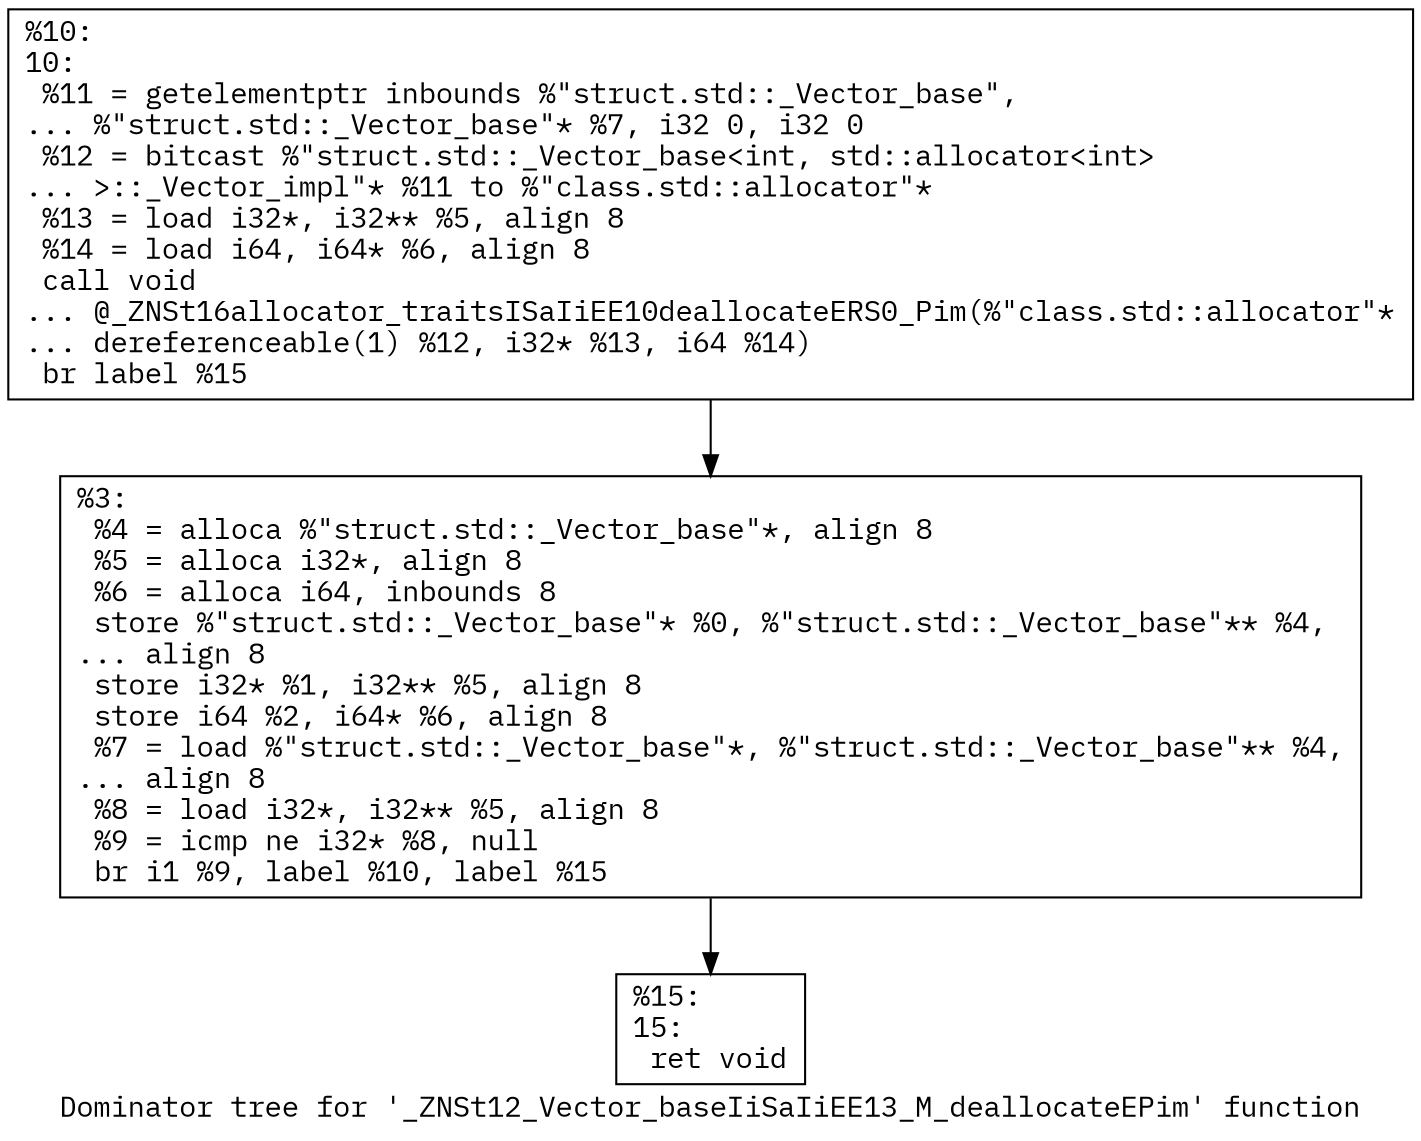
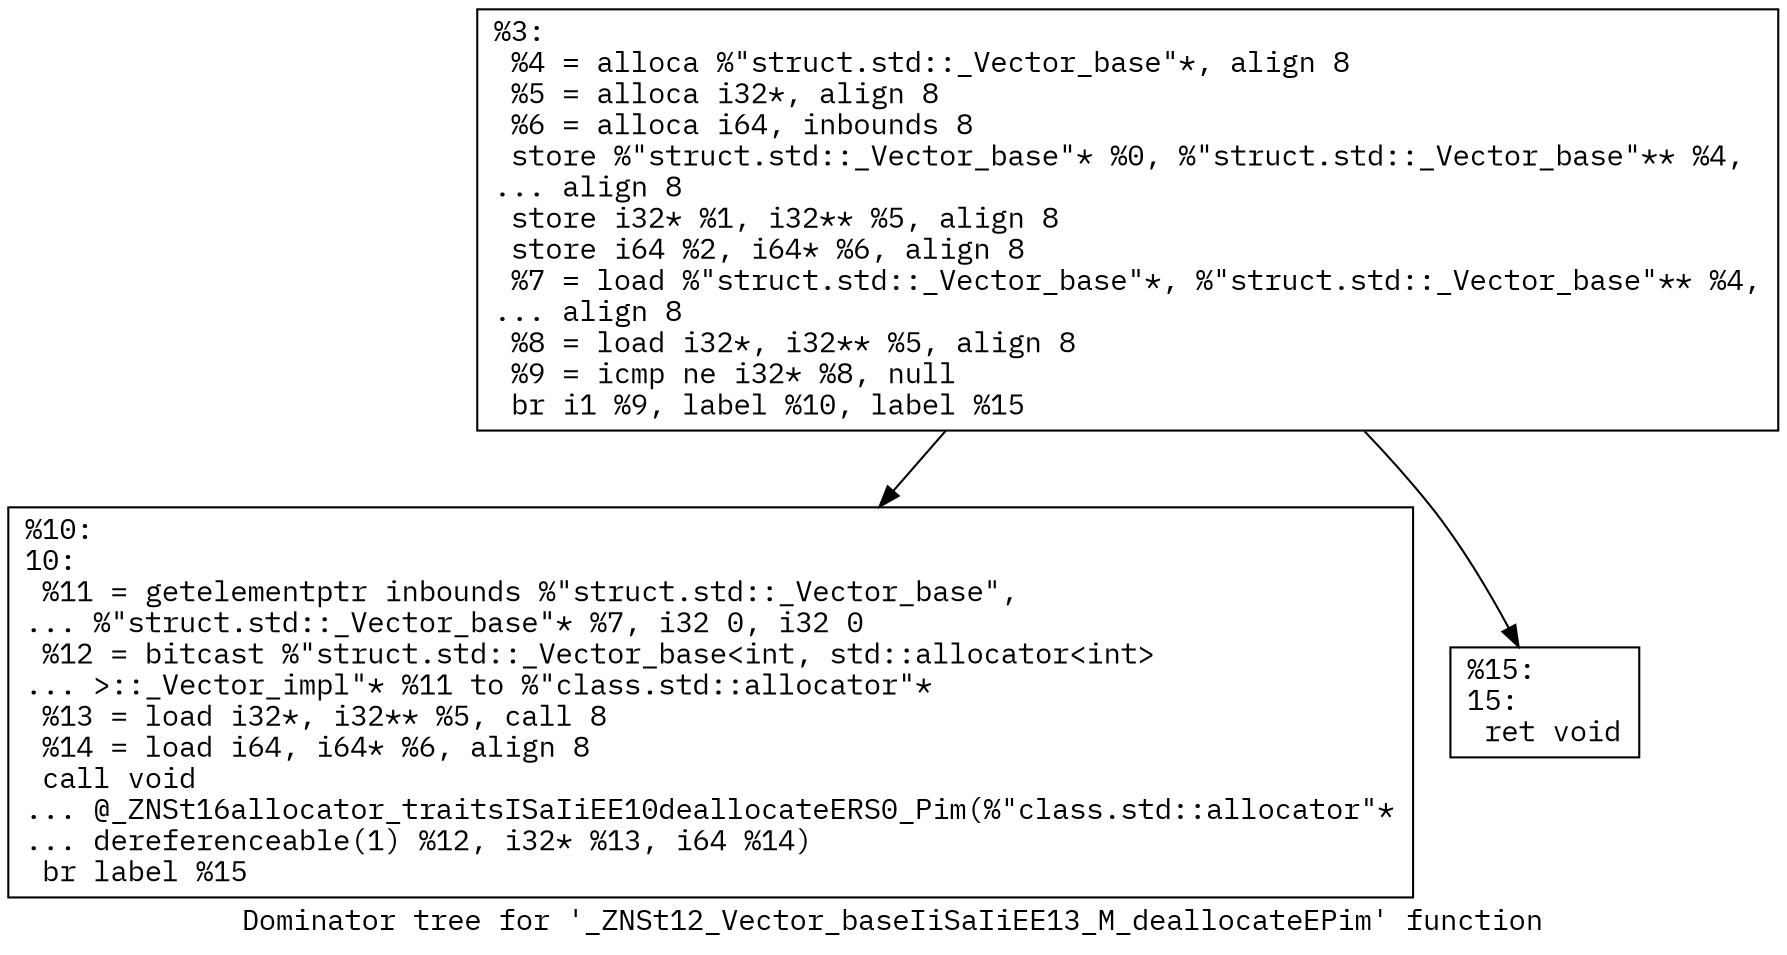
(325, 219) -> (316, 717)
(711, 427) -> (919, 461)
